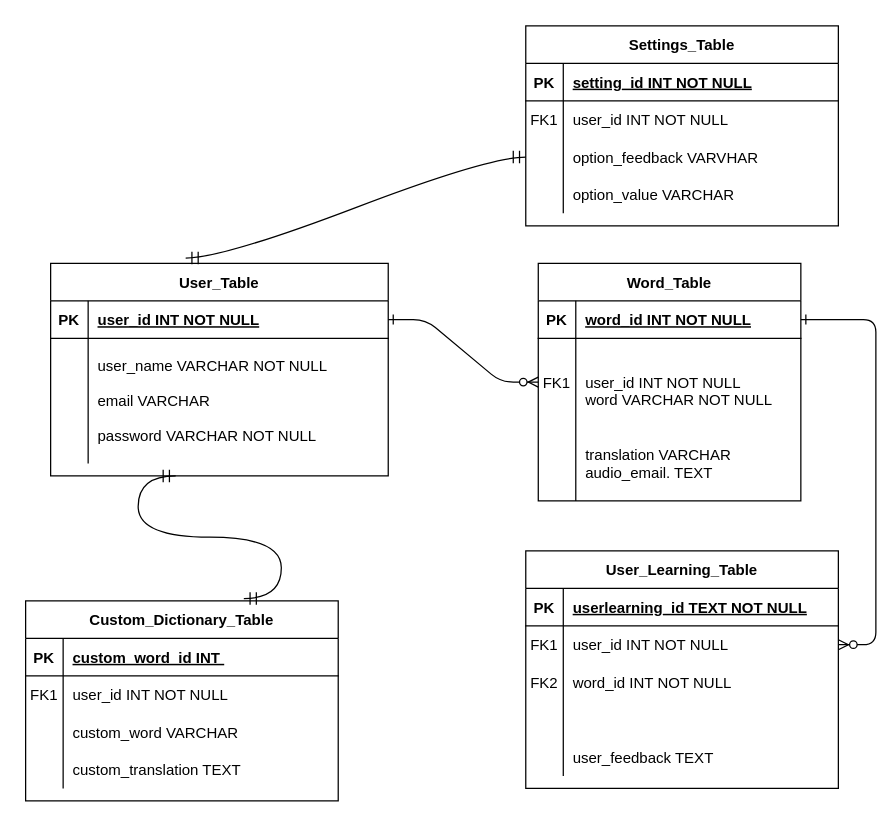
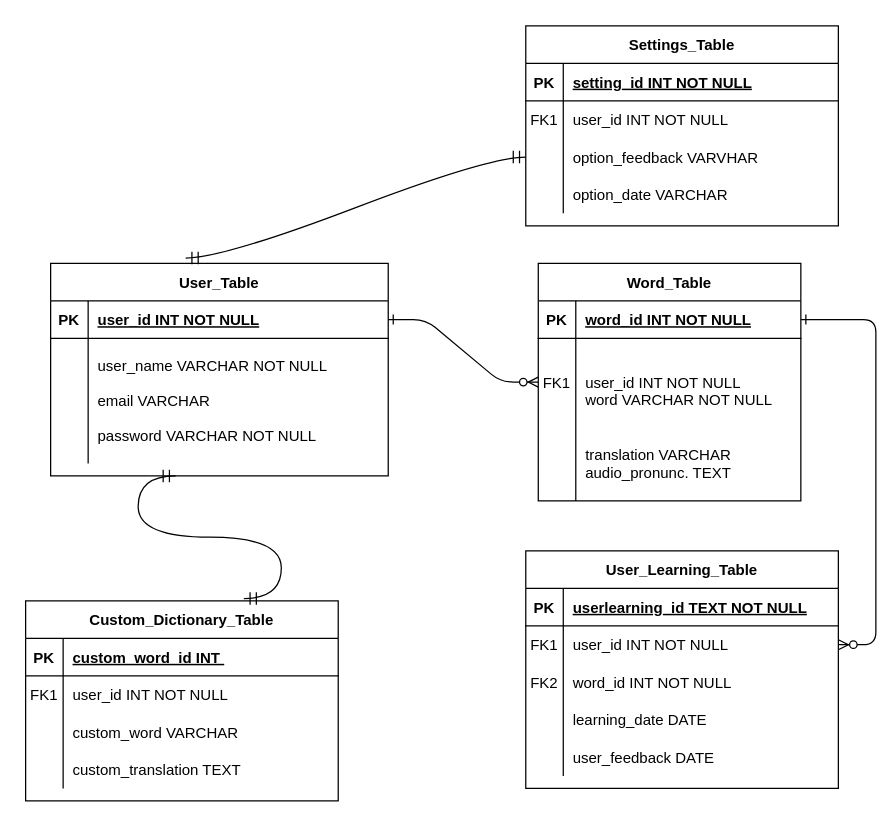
(651, 195) -> (648, 195)
(659, 455) -> (659, 455)
none -> (701, 719)
(646, 758) -> (646, 758)
